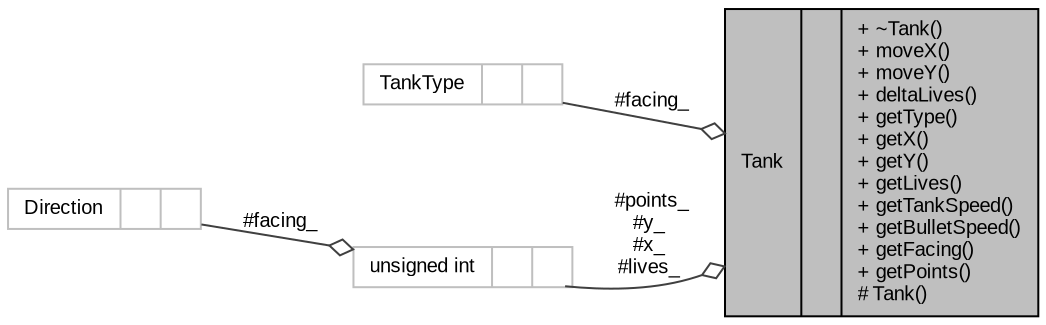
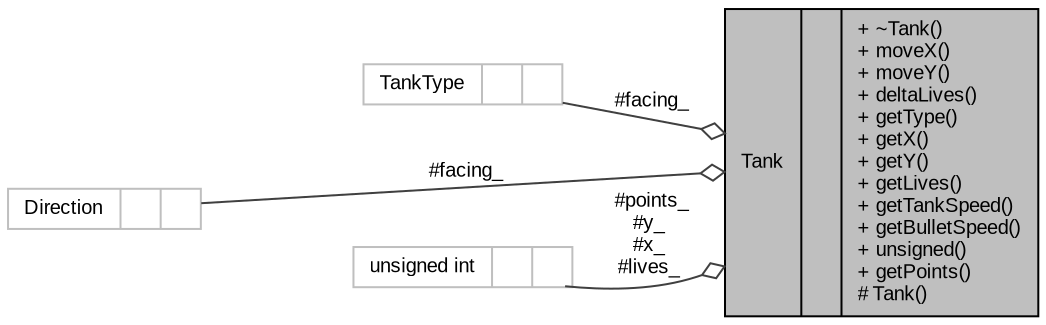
(265, 235) -> (451, 188)
(916, 250) -> (913, 250)
